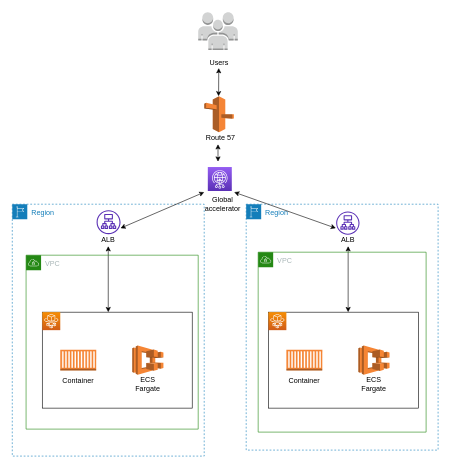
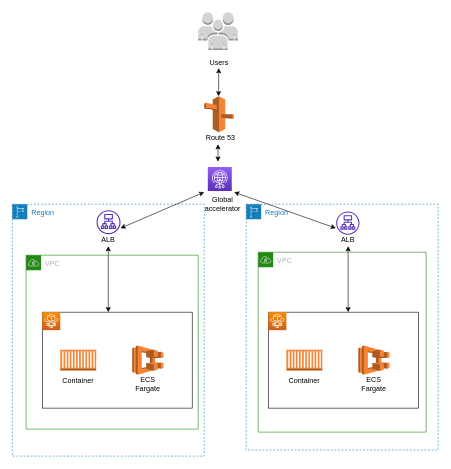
(221, 138) -> (221, 138)
